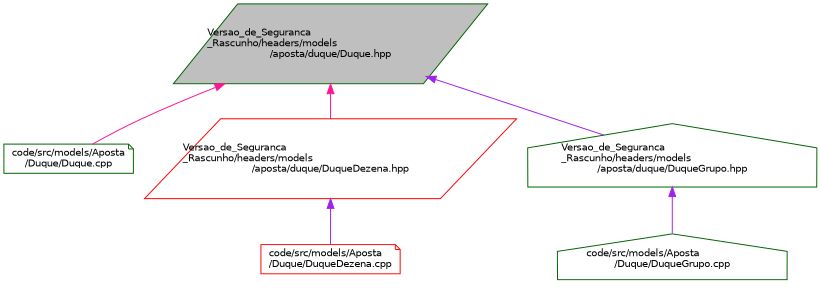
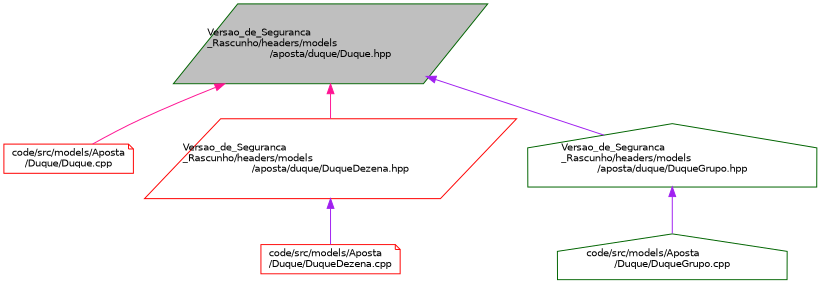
(69, 159) -> (69, 159)
